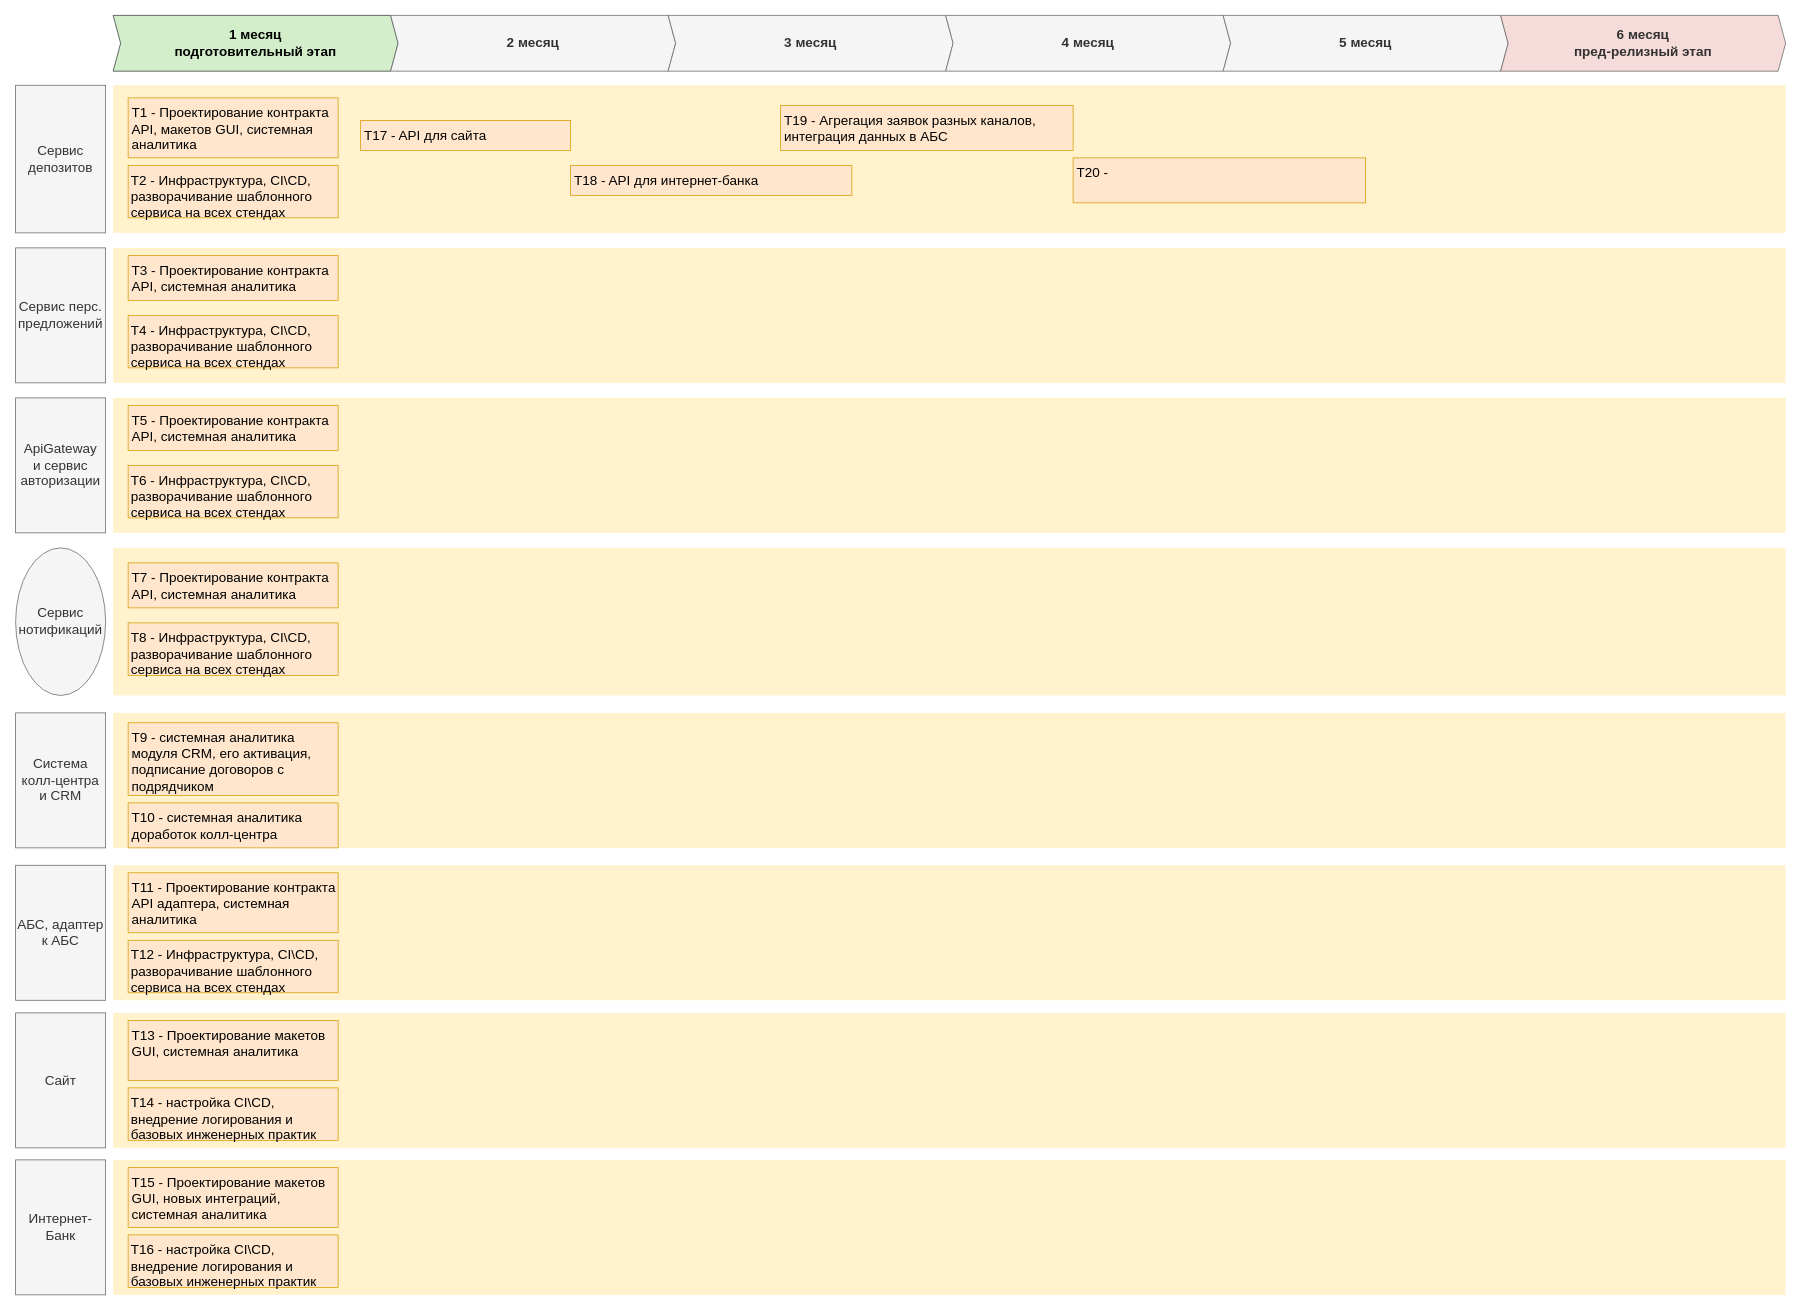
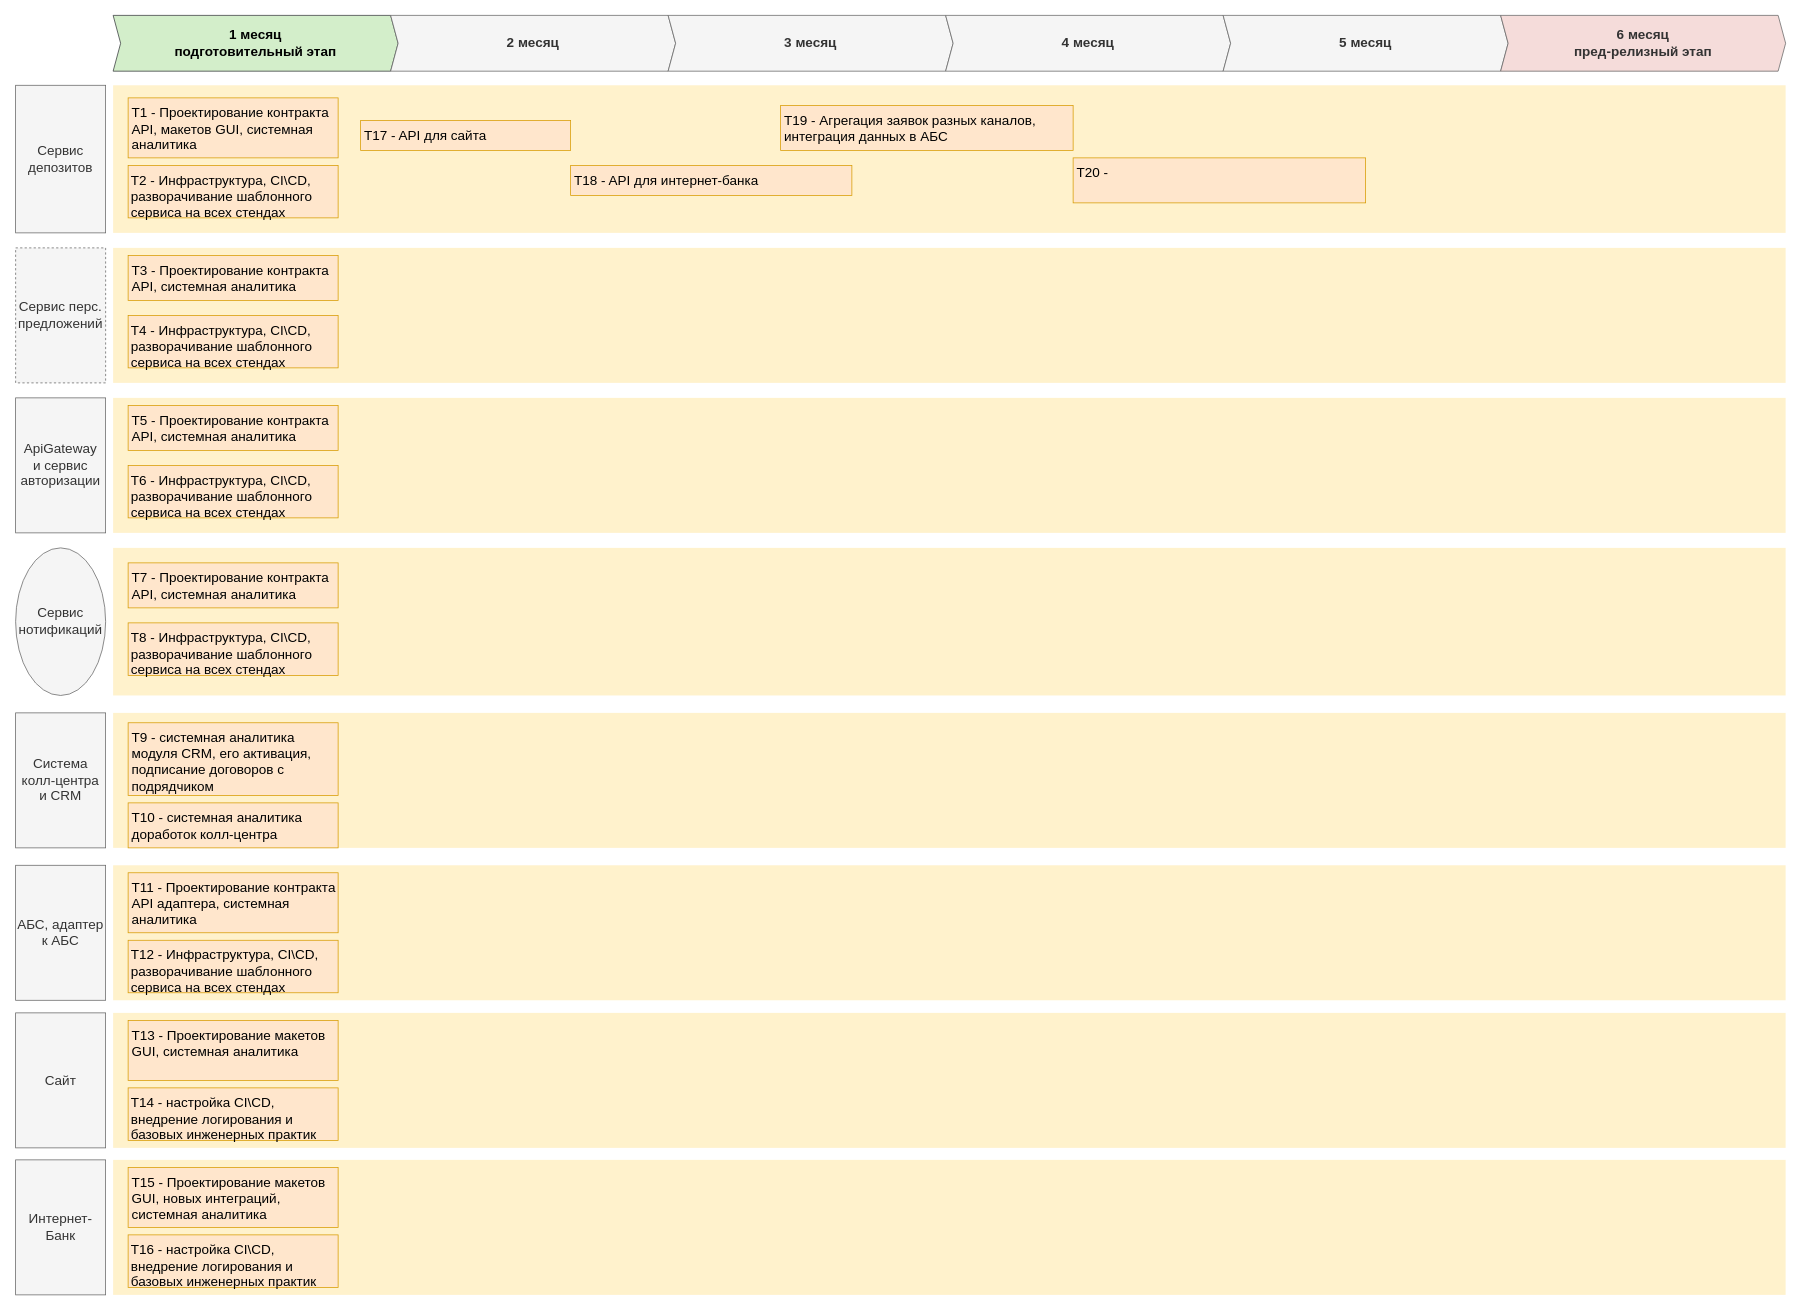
(60, 315) -> (60, 315)
